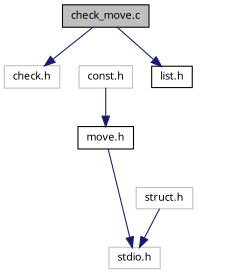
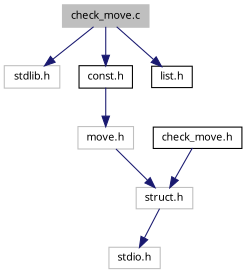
(106, 16) -> (106, 16)
none -> (106, 41)
(32, 77) -> (32, 77)
(106, 77) -> (106, 77)
(106, 138) -> (106, 138)
none -> (198, 138)
(119, 193) -> (132, 165)
